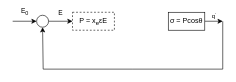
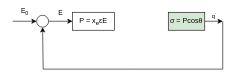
(93, 21) -> (93, 21)
(187, 21) -> (187, 21)
